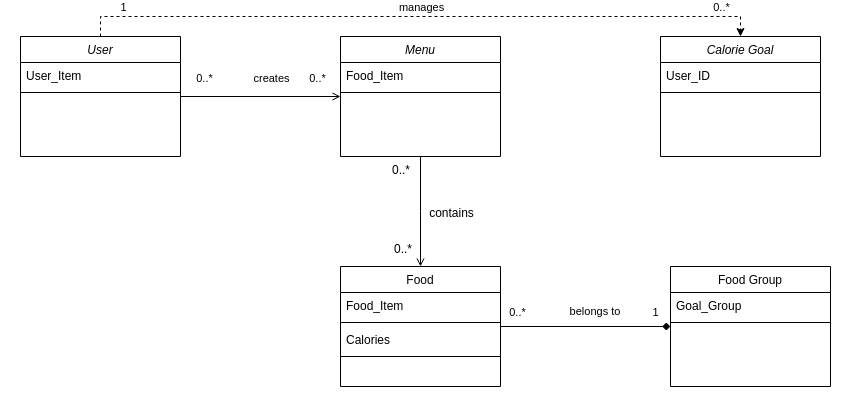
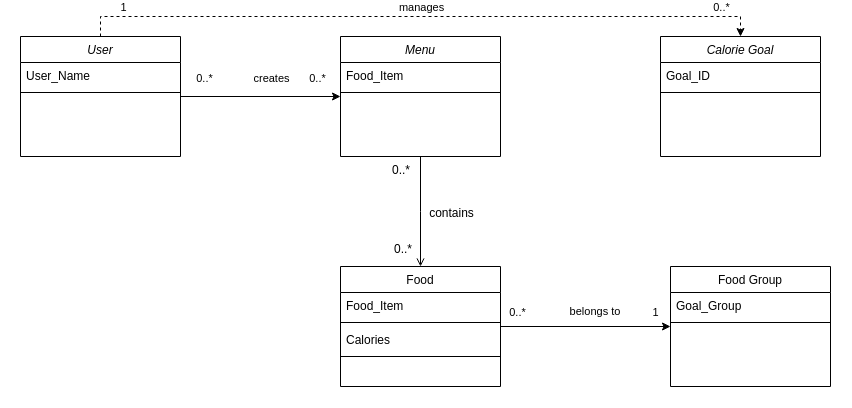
(56, 76) -> (56, 76)
(690, 76) -> (688, 76)
(334, 97) -> (332, 97)
(662, 327) -> (662, 327)
